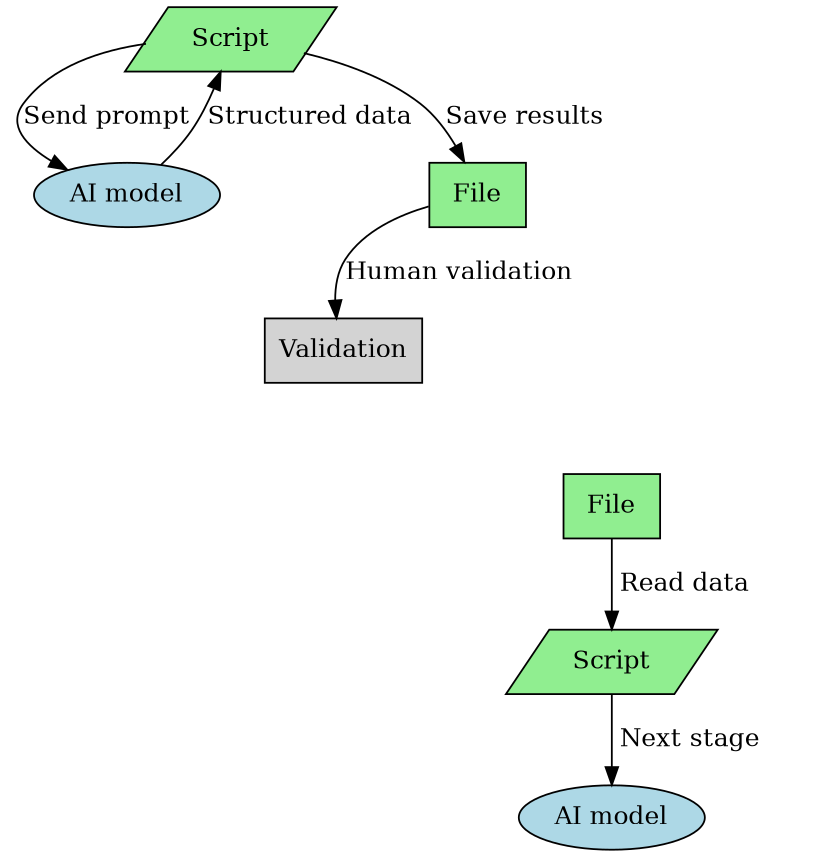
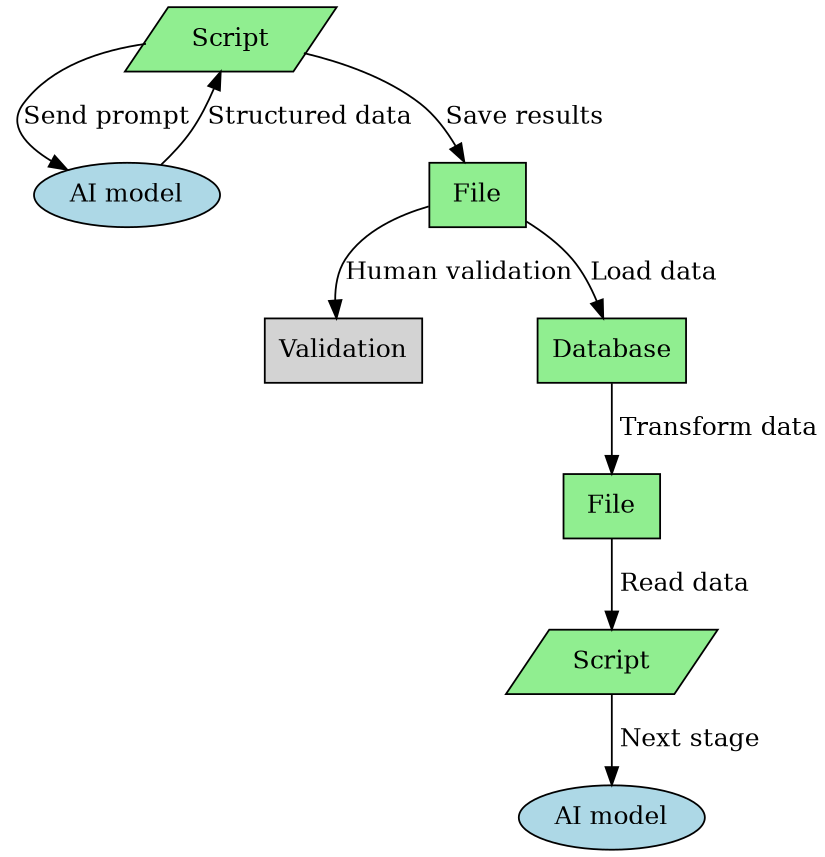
none -> (612, 351)
